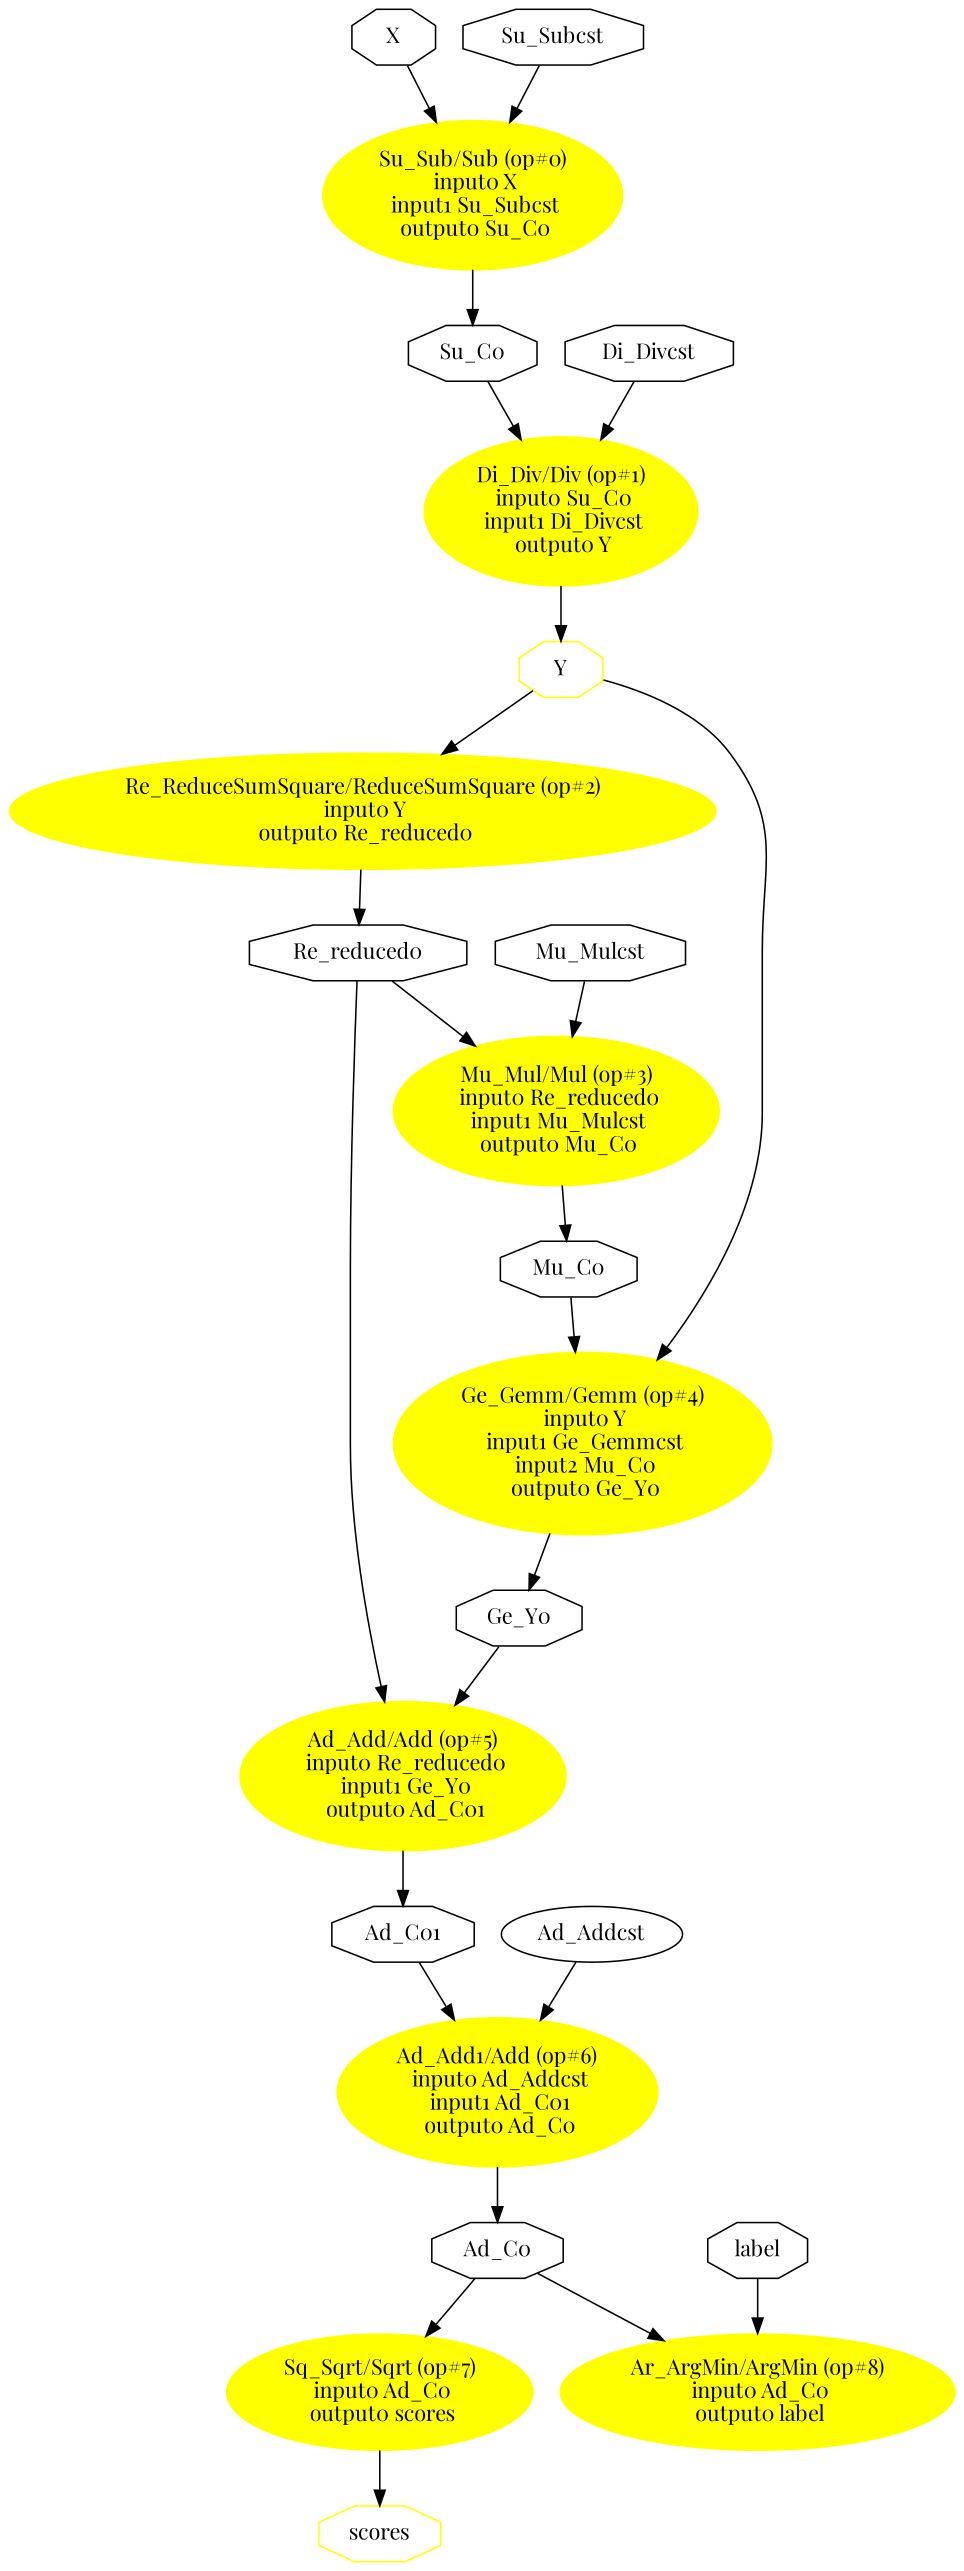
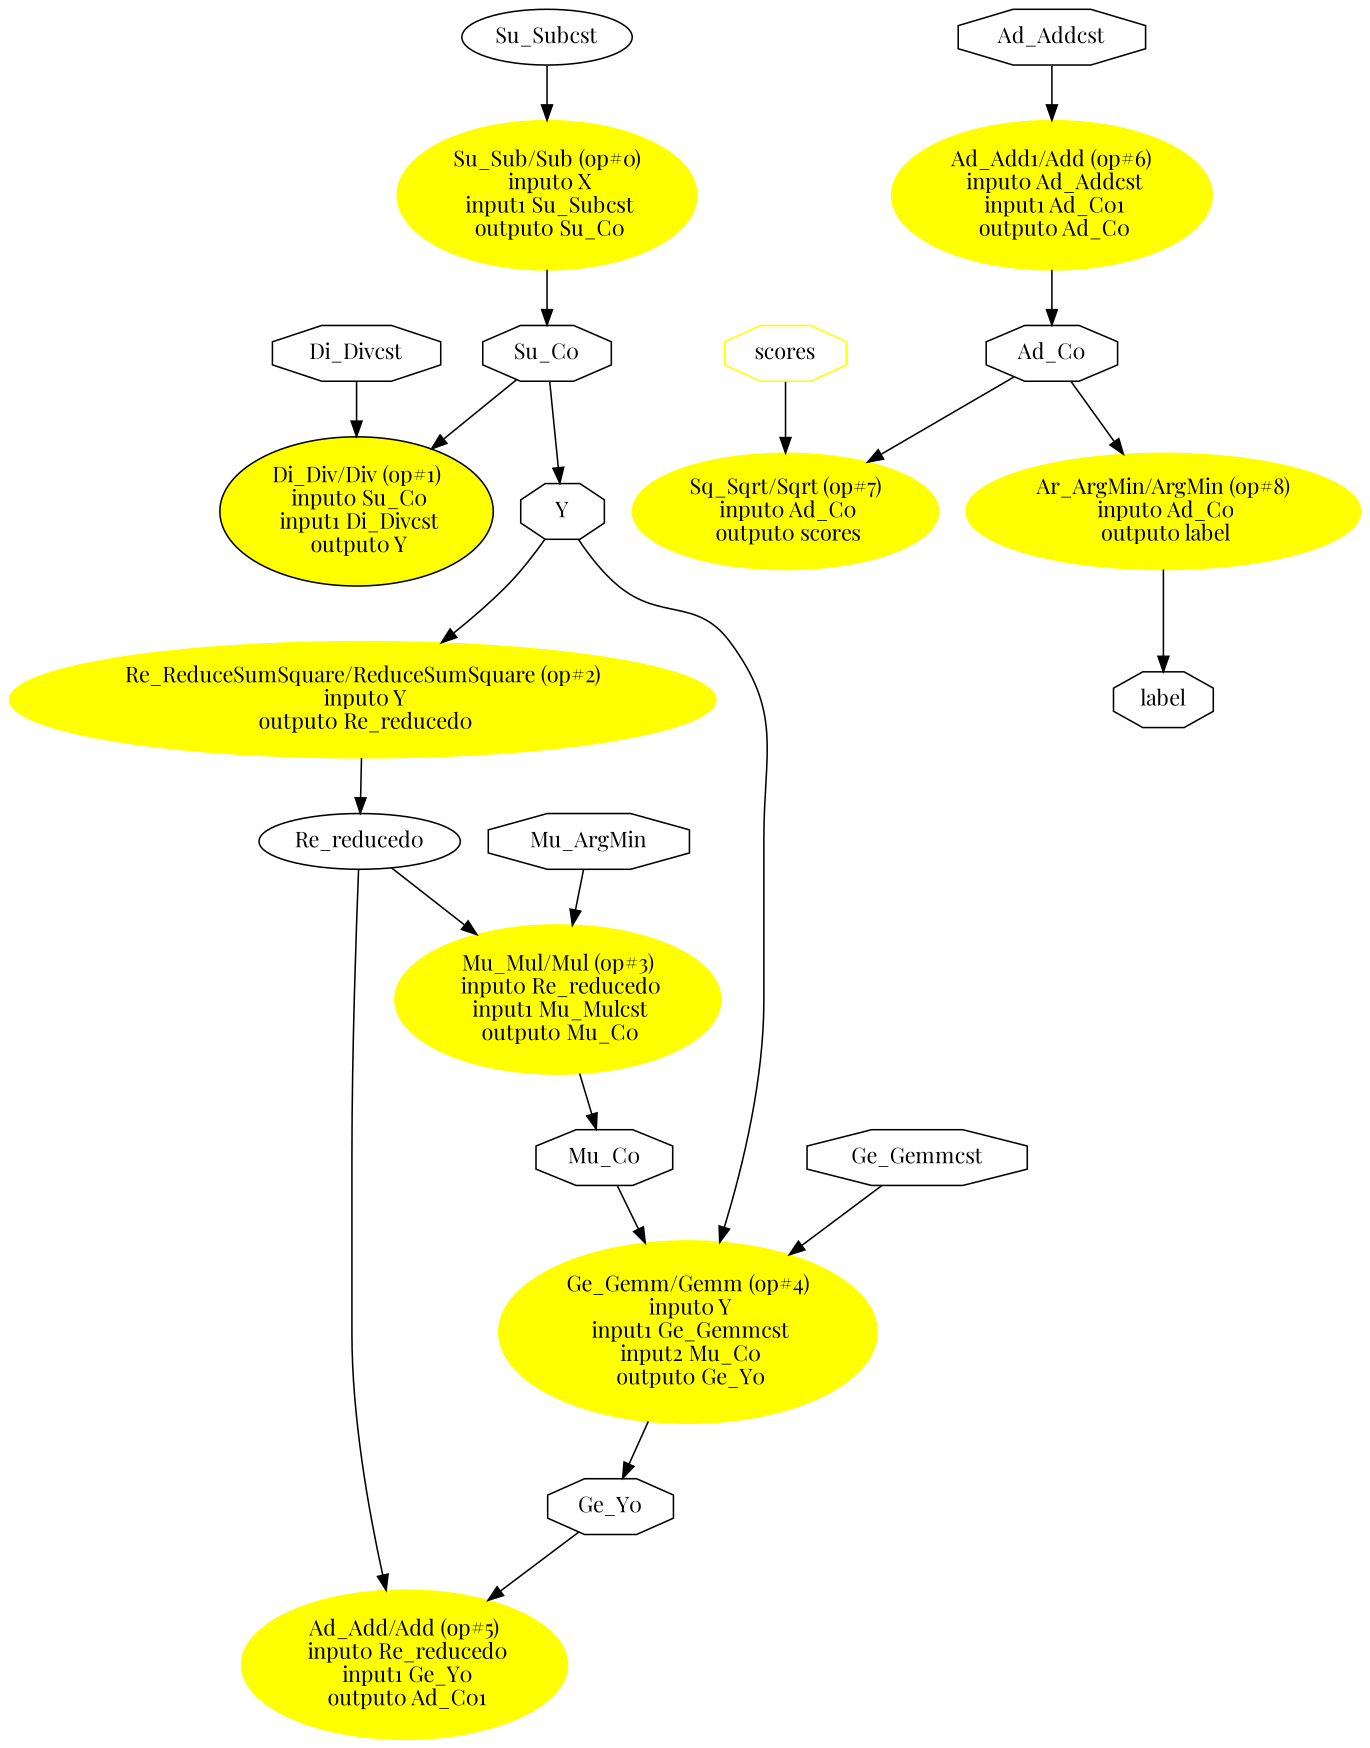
(394, 37) -> none
(553, 37) -> (547, 37)
(561, 511) -> (357, 511)
(561, 606) -> (554, 425)
(561, 669) -> (563, 511)
(358, 953) -> (360, 841)
(590, 953) -> (589, 841)
none -> (917, 1158)
(403, 1934) -> none
(592, 1934) -> (1052, 37)
(758, 2298) -> (1163, 613)
(380, 2470) -> (786, 410)
